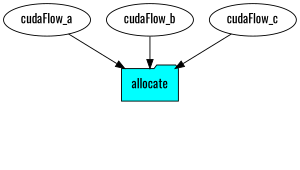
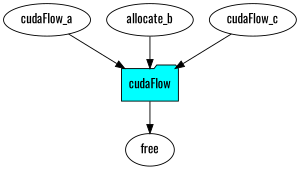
(150, 20) -> (150, 20)
(150, 85) -> (150, 85)
none -> (150, 150)
